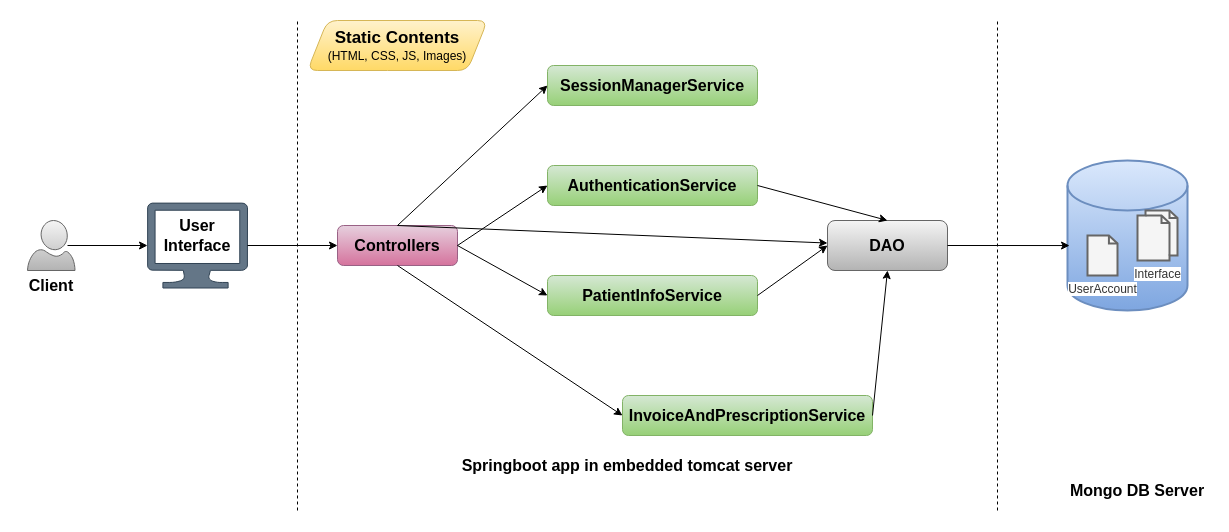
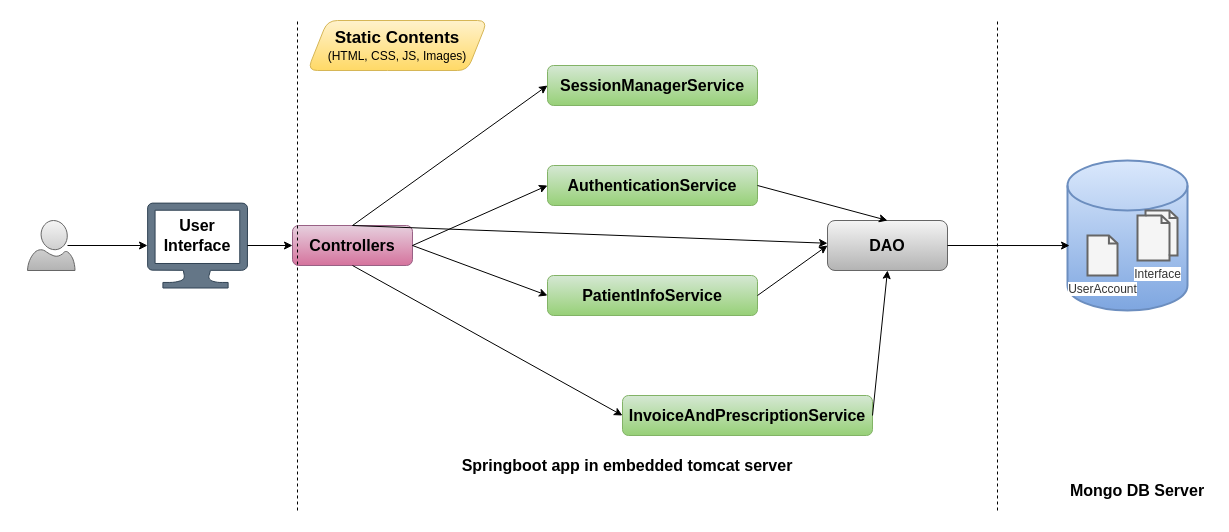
(398, 246) -> (353, 246)
(51, 286) -> none
